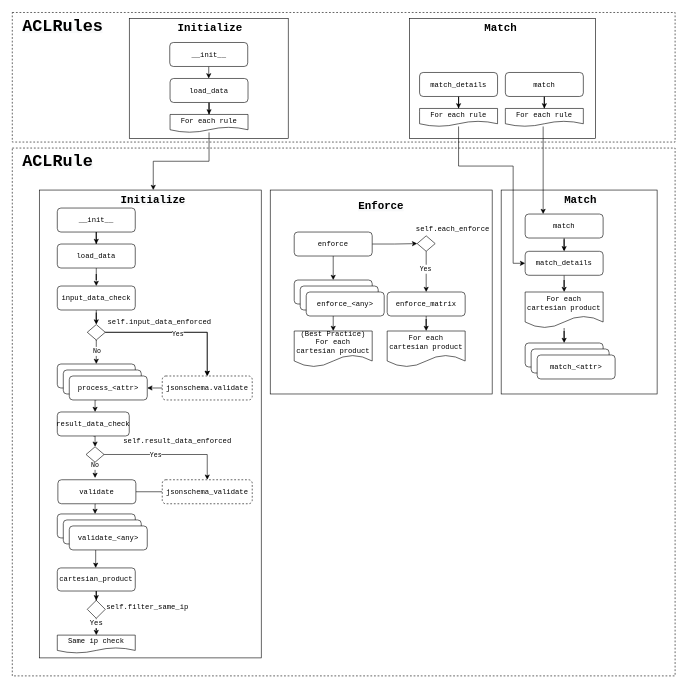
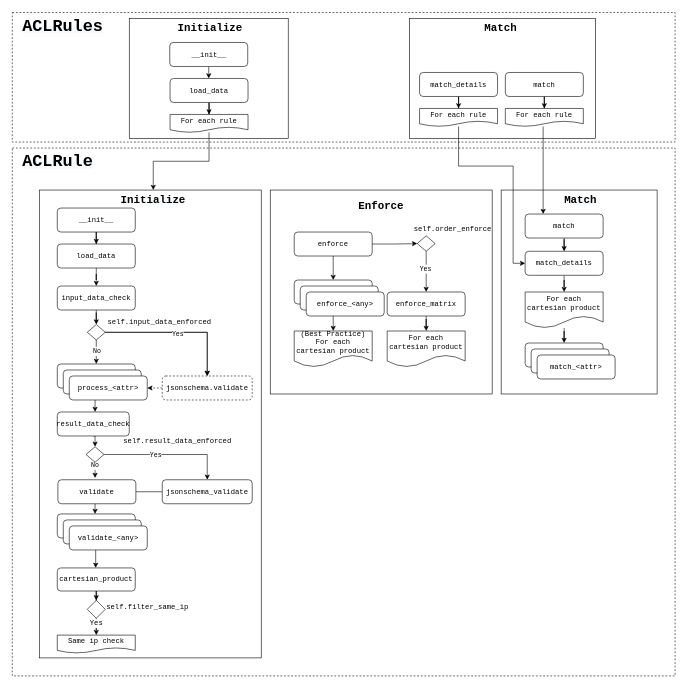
(453, 230) -> (453, 230)
(156, 388) -> (156, 388)
(207, 492) -> (207, 492)
